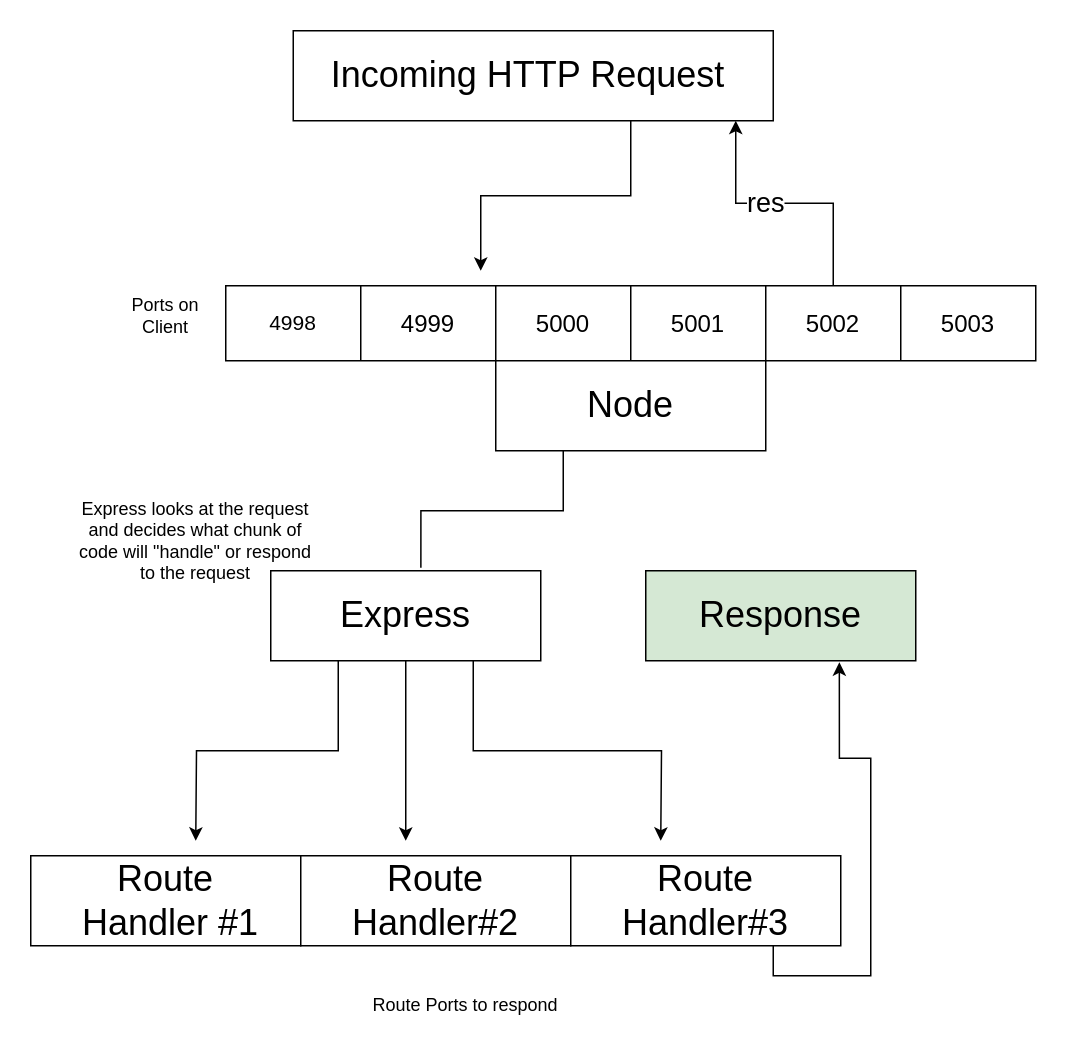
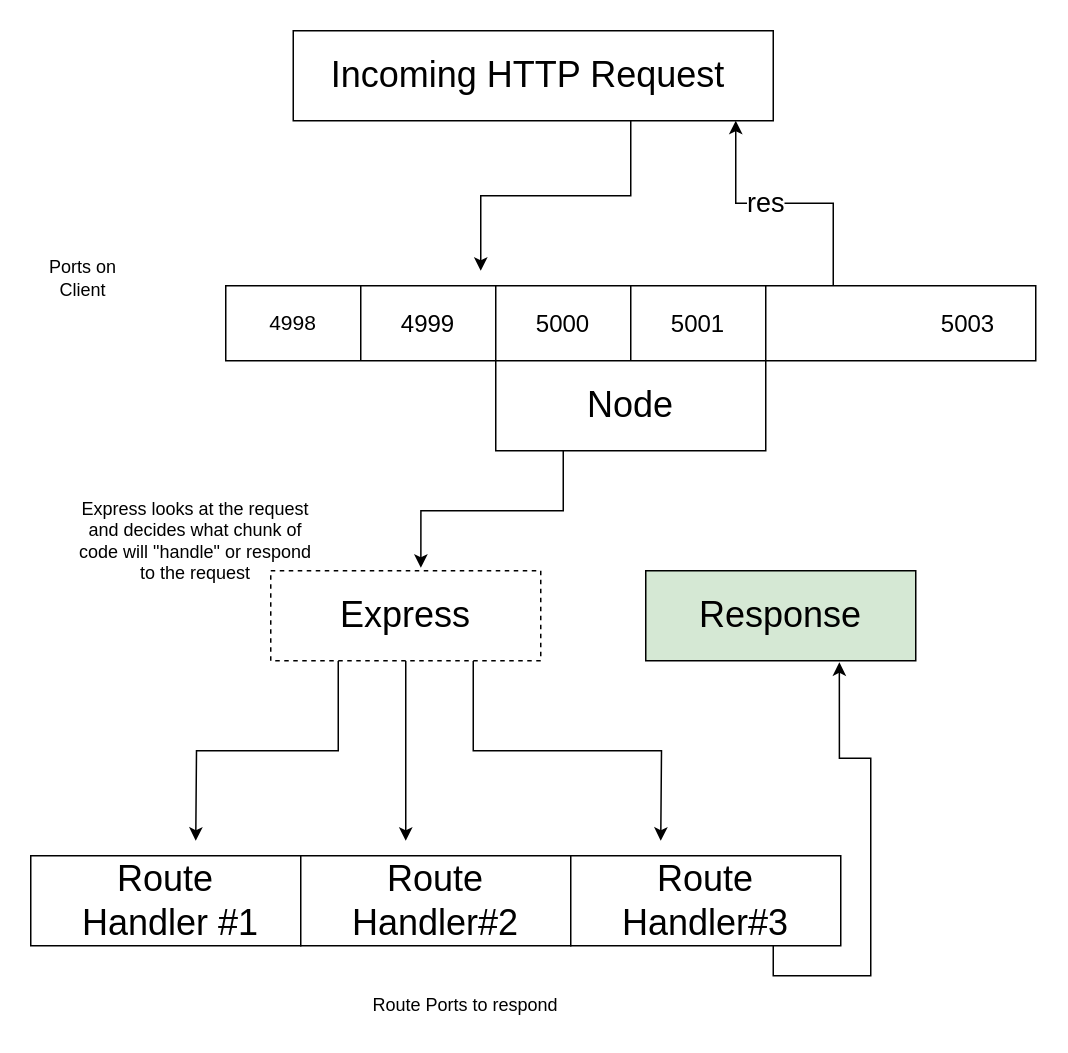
(166, 316) -> (83, 278)
(833, 323) -> none
(421, 561) -> (421, 556)
(406, 616) -> (406, 616)
